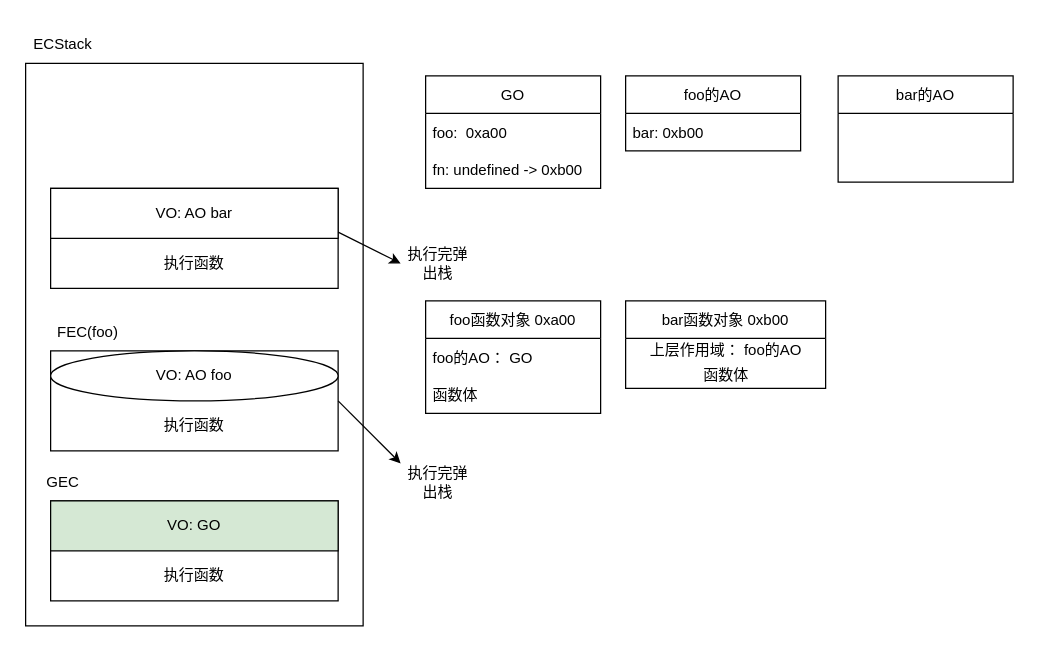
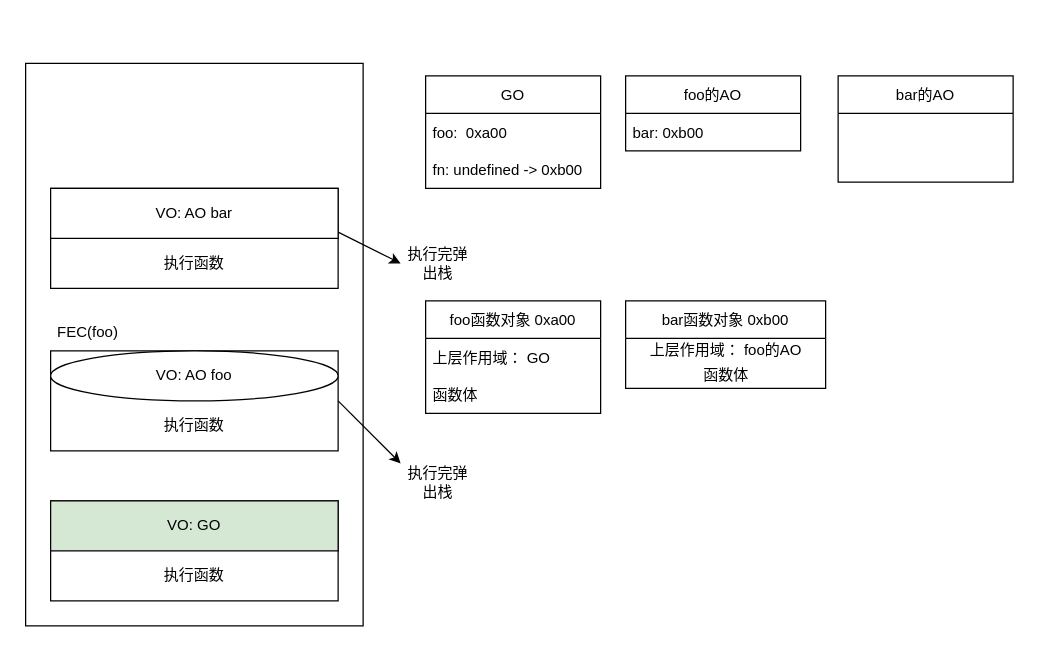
(63, 44) -> none
(479, 358) -> (488, 358)
(63, 482) -> none
